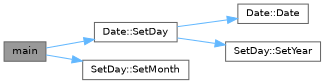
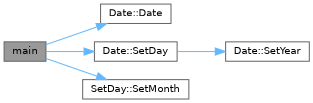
(202, 23) -> (71, 36)
(273, 52) -> (267, 52)
